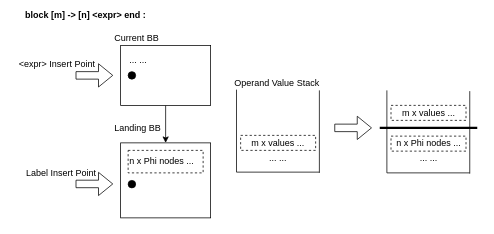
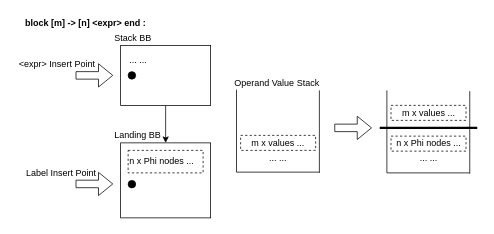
(106, 15) -> (106, 23)
(138, 38) -> (133, 38)
(158, 128) -> (158, 135)
